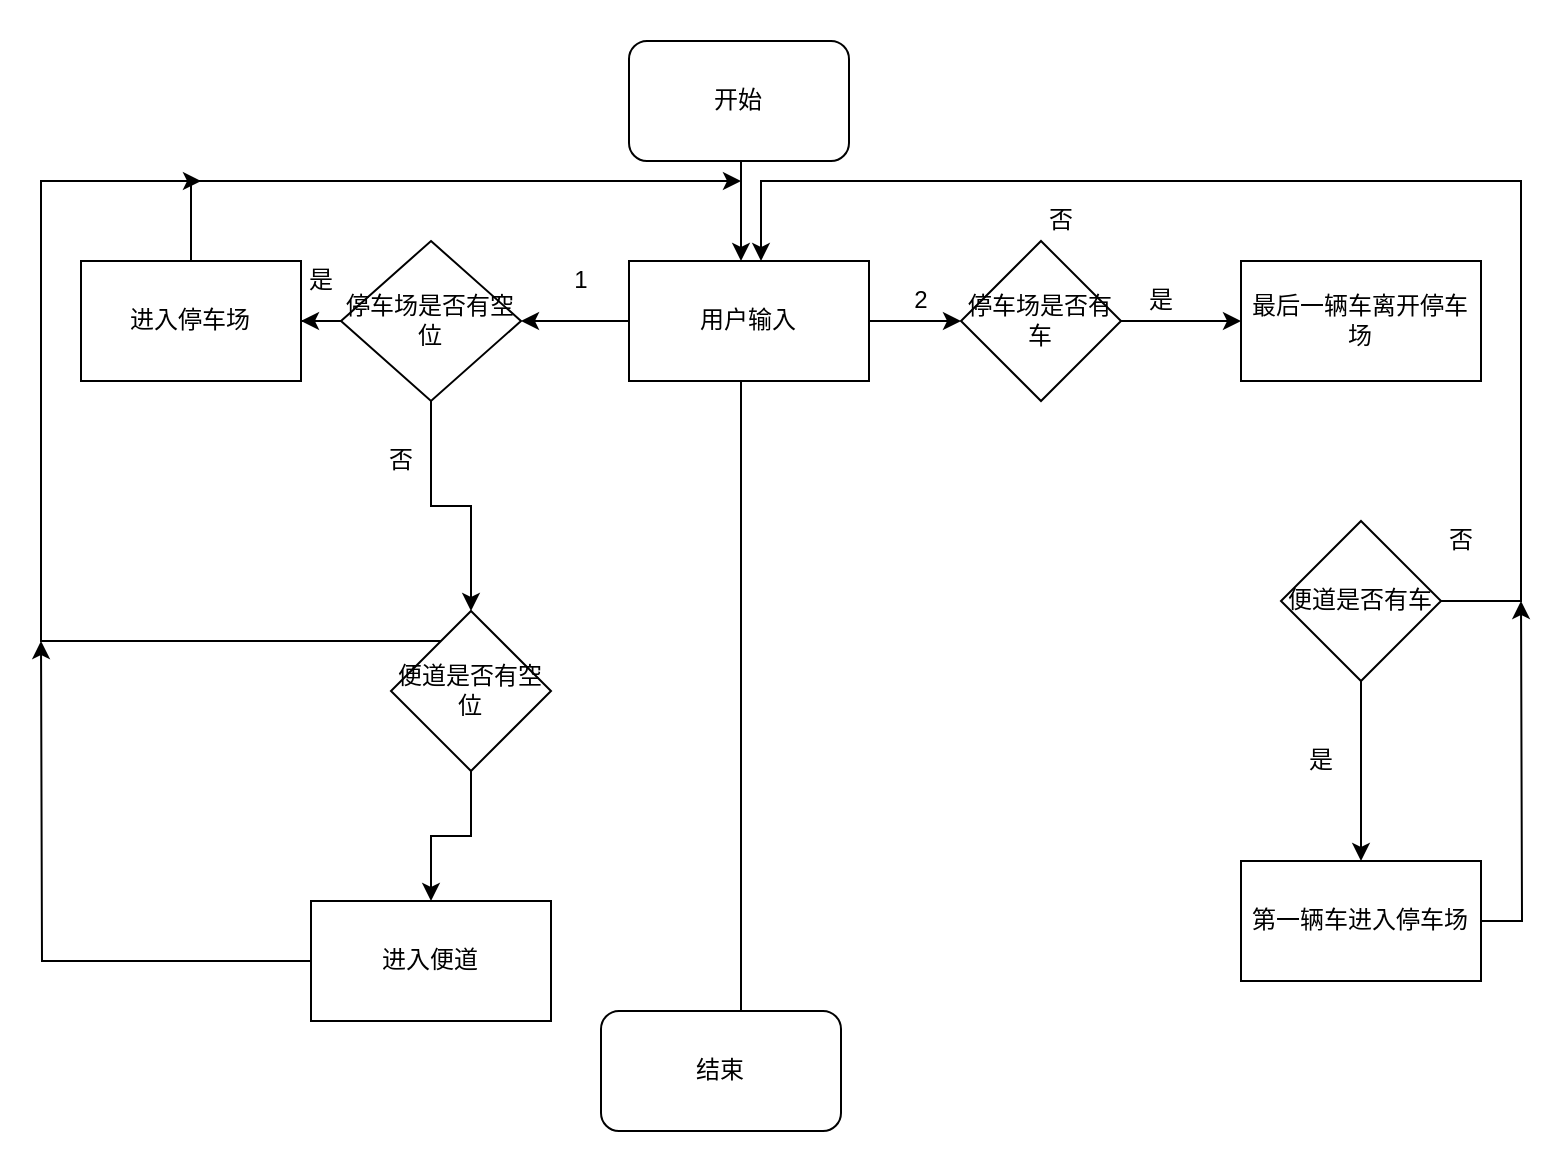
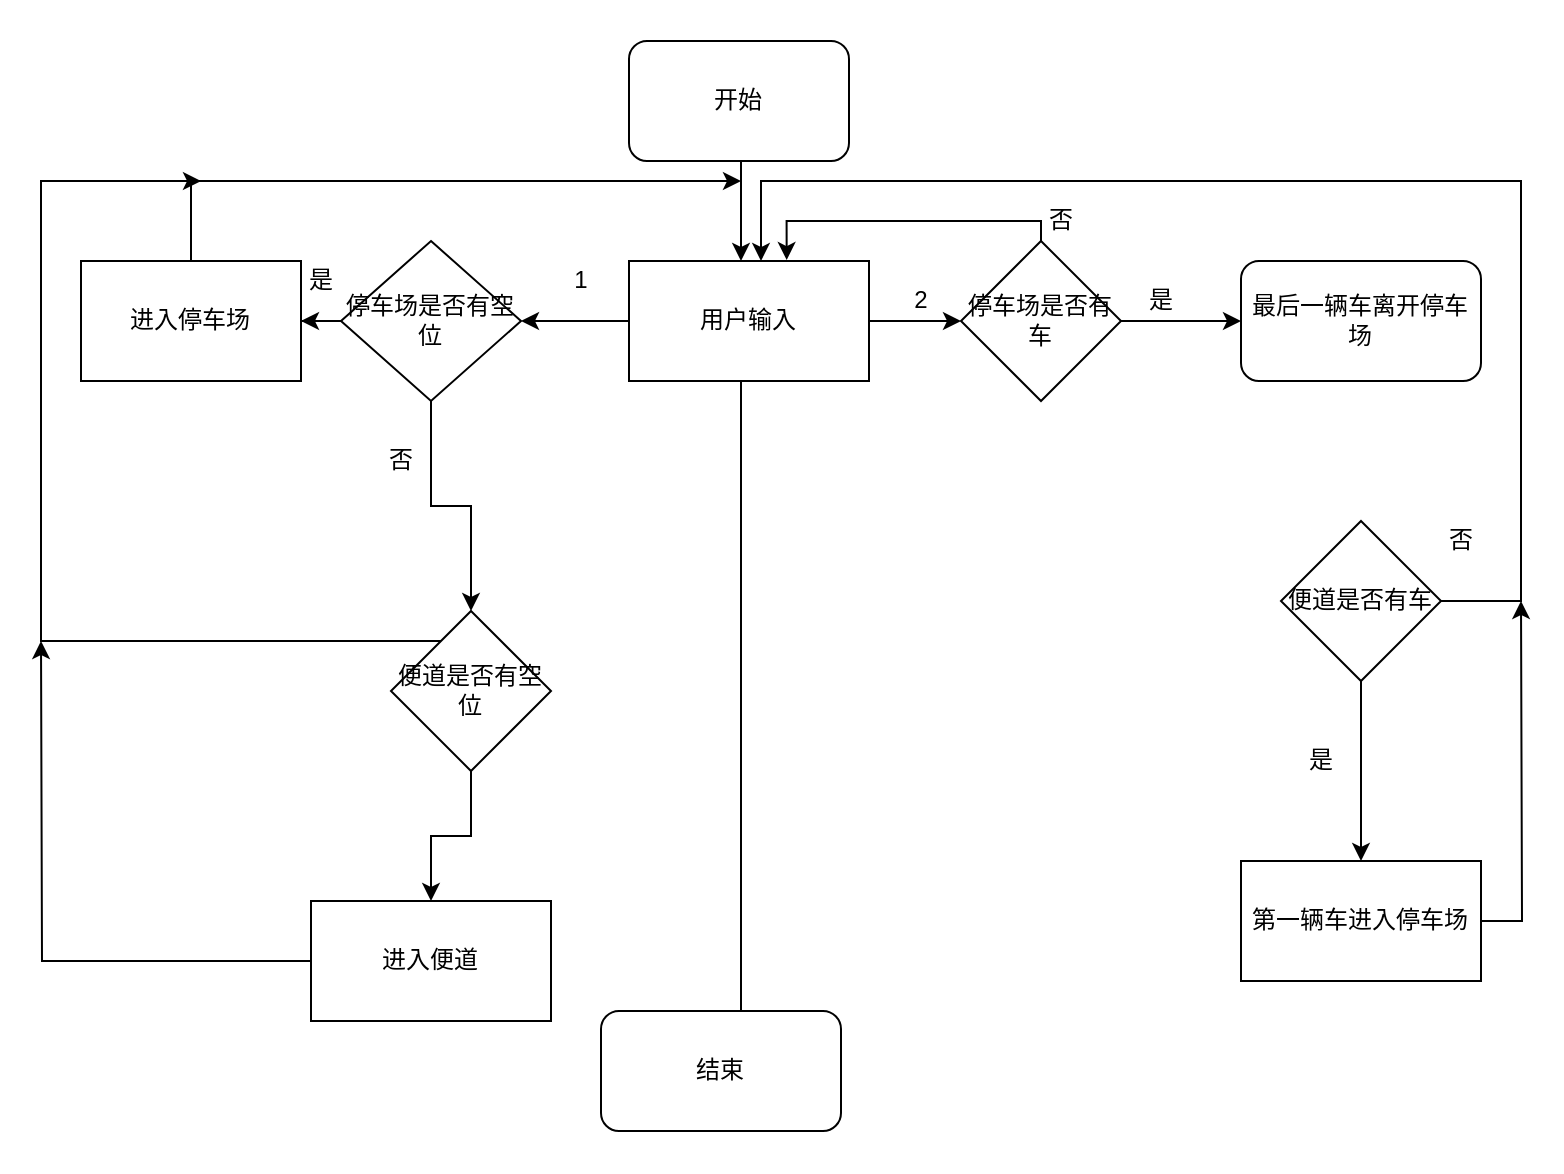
none -> (911, 221)
(1361, 321) -> (1361, 321)
